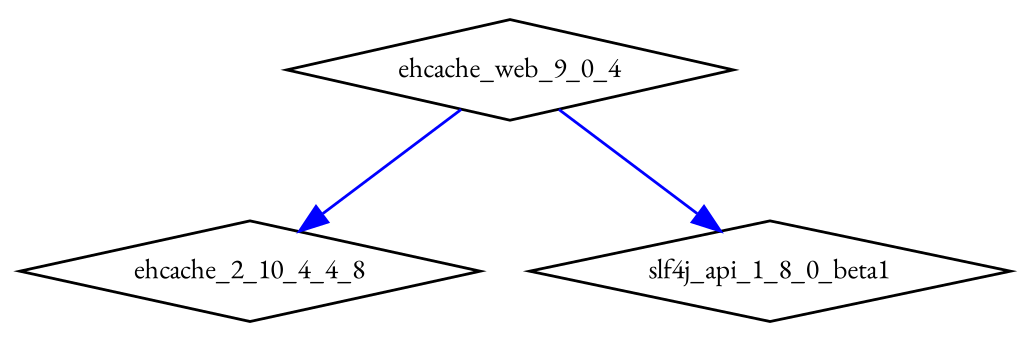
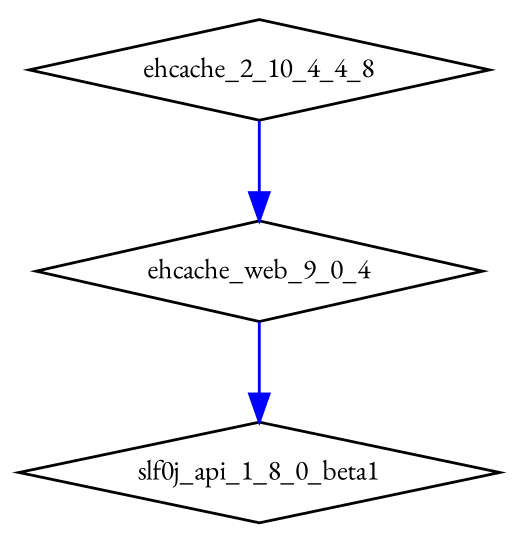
(392, 162) -> (259, 157)
(770, 271) -> (259, 472)
